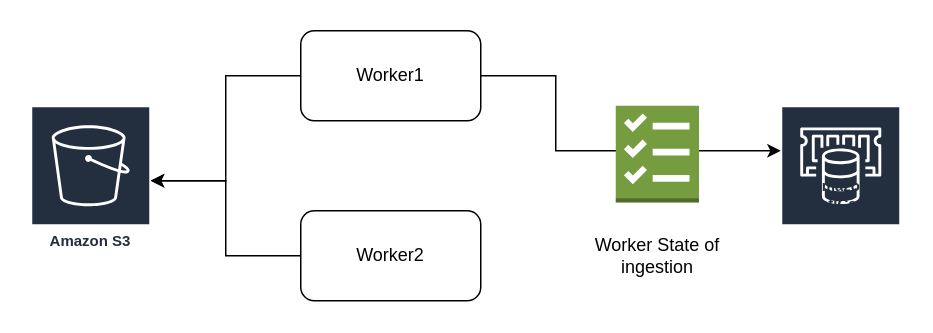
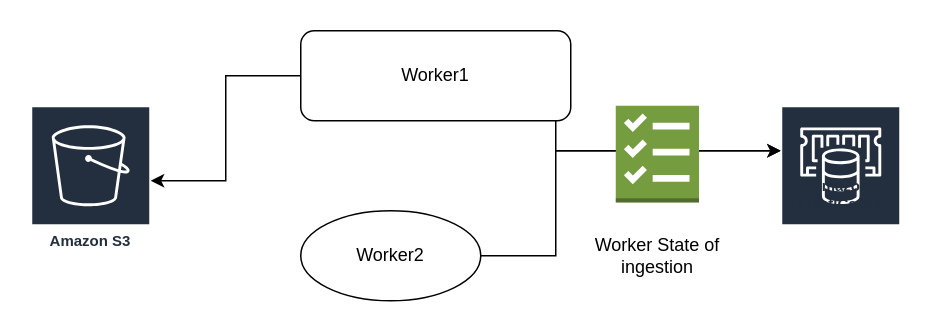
(391, 76) -> (436, 76)
none -> (556, 242)
(226, 256) -> none
(391, 256) -> (391, 256)
